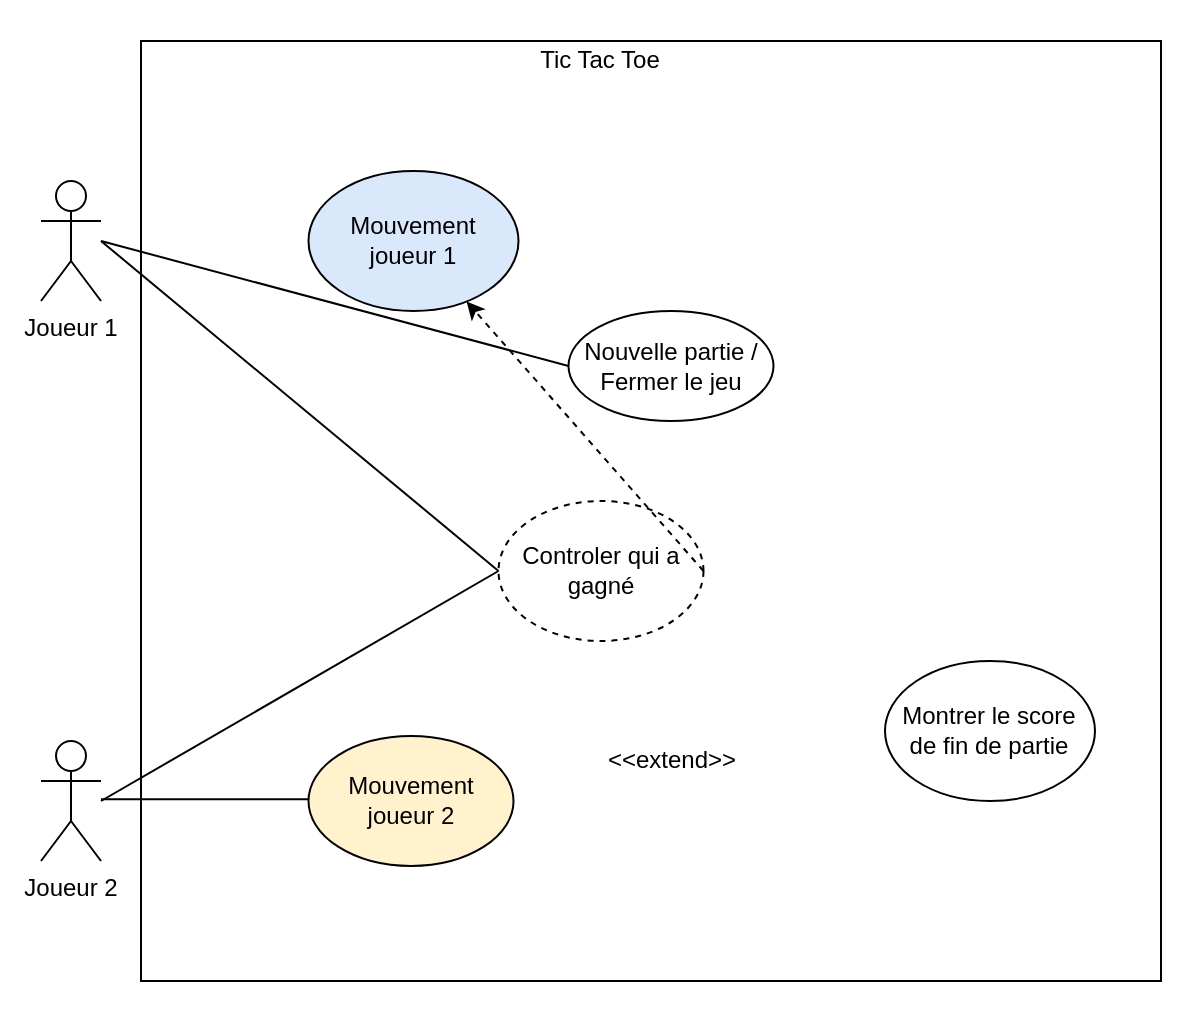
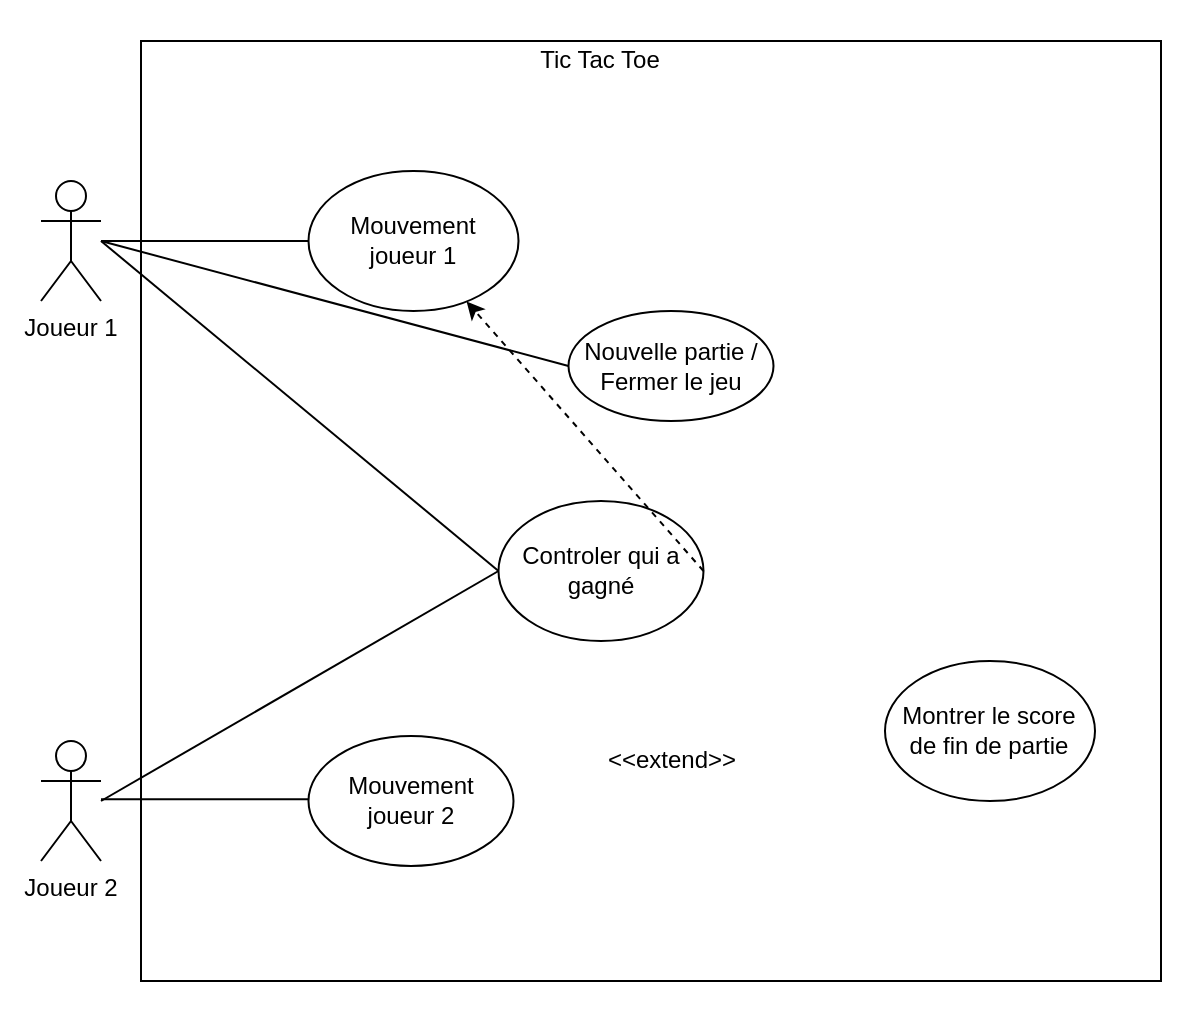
none -> (209, 241)
(414, 241) -> (414, 241)
(601, 571) -> (601, 571)
(411, 801) -> (411, 801)
